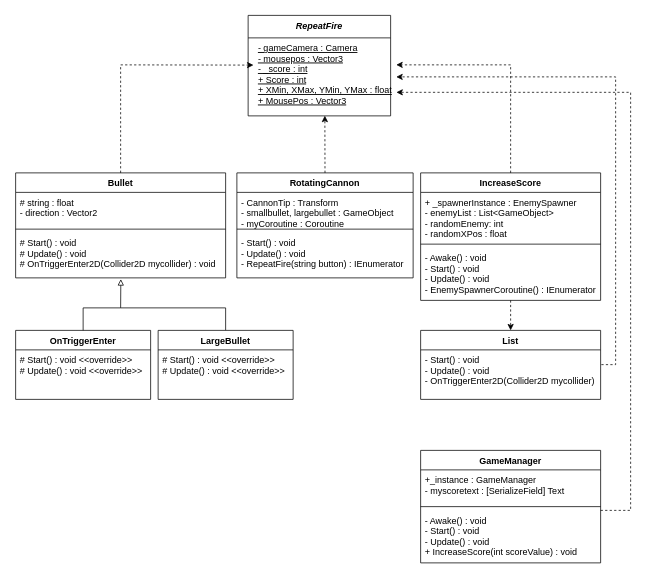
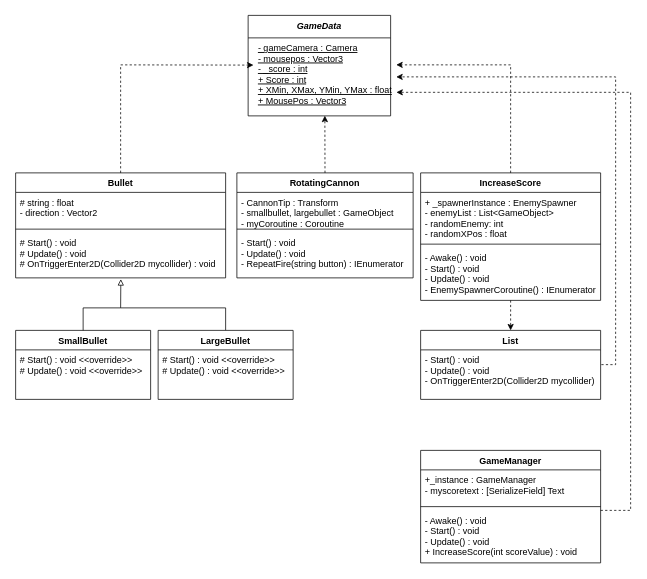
(319, 26) -> (319, 26)
(83, 341) -> (83, 341)
